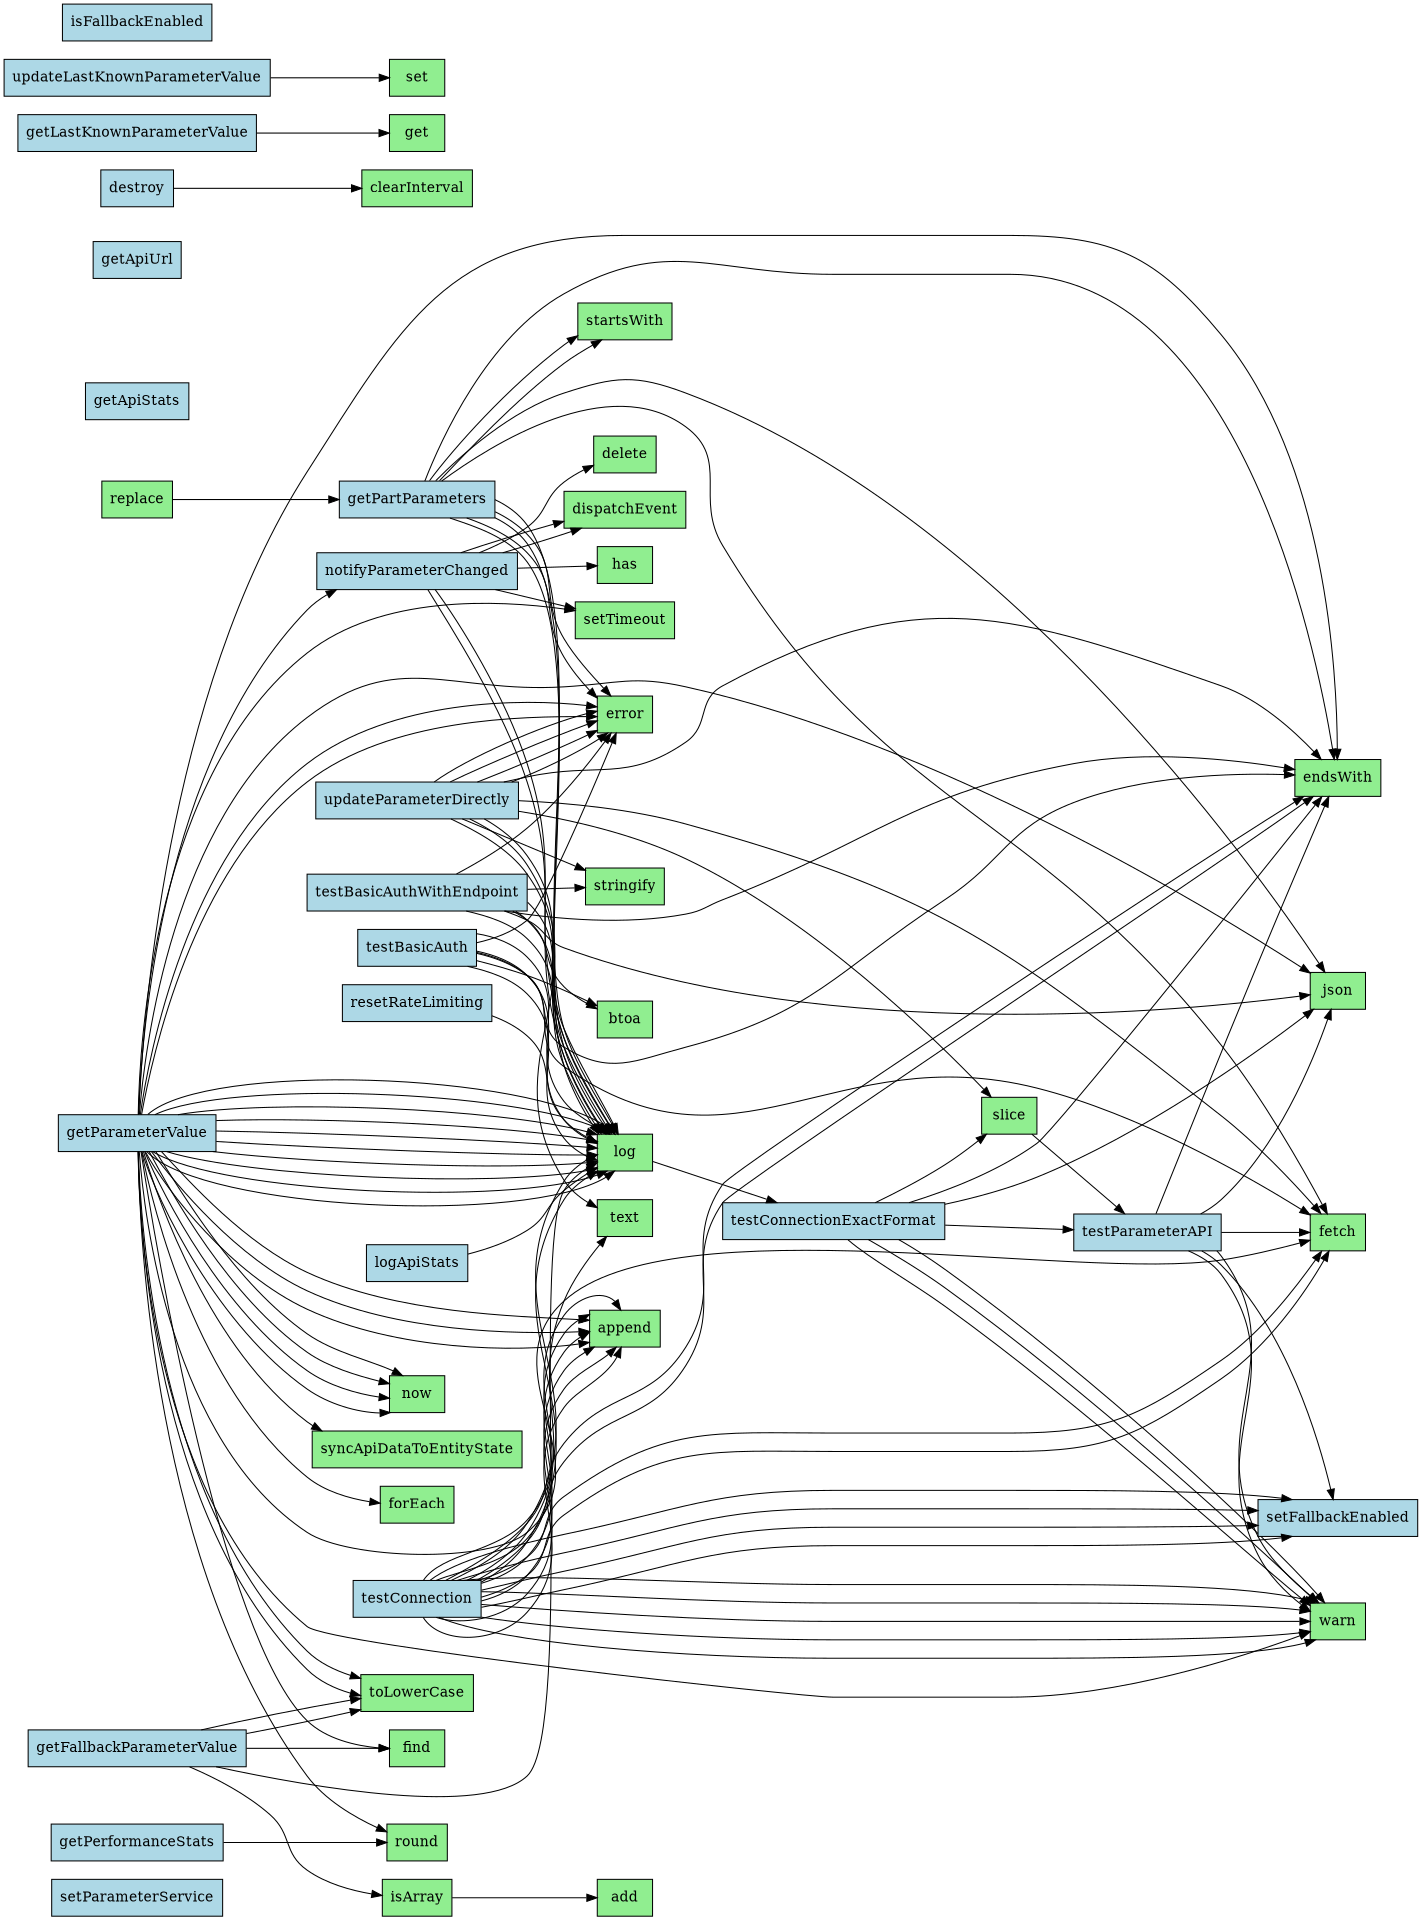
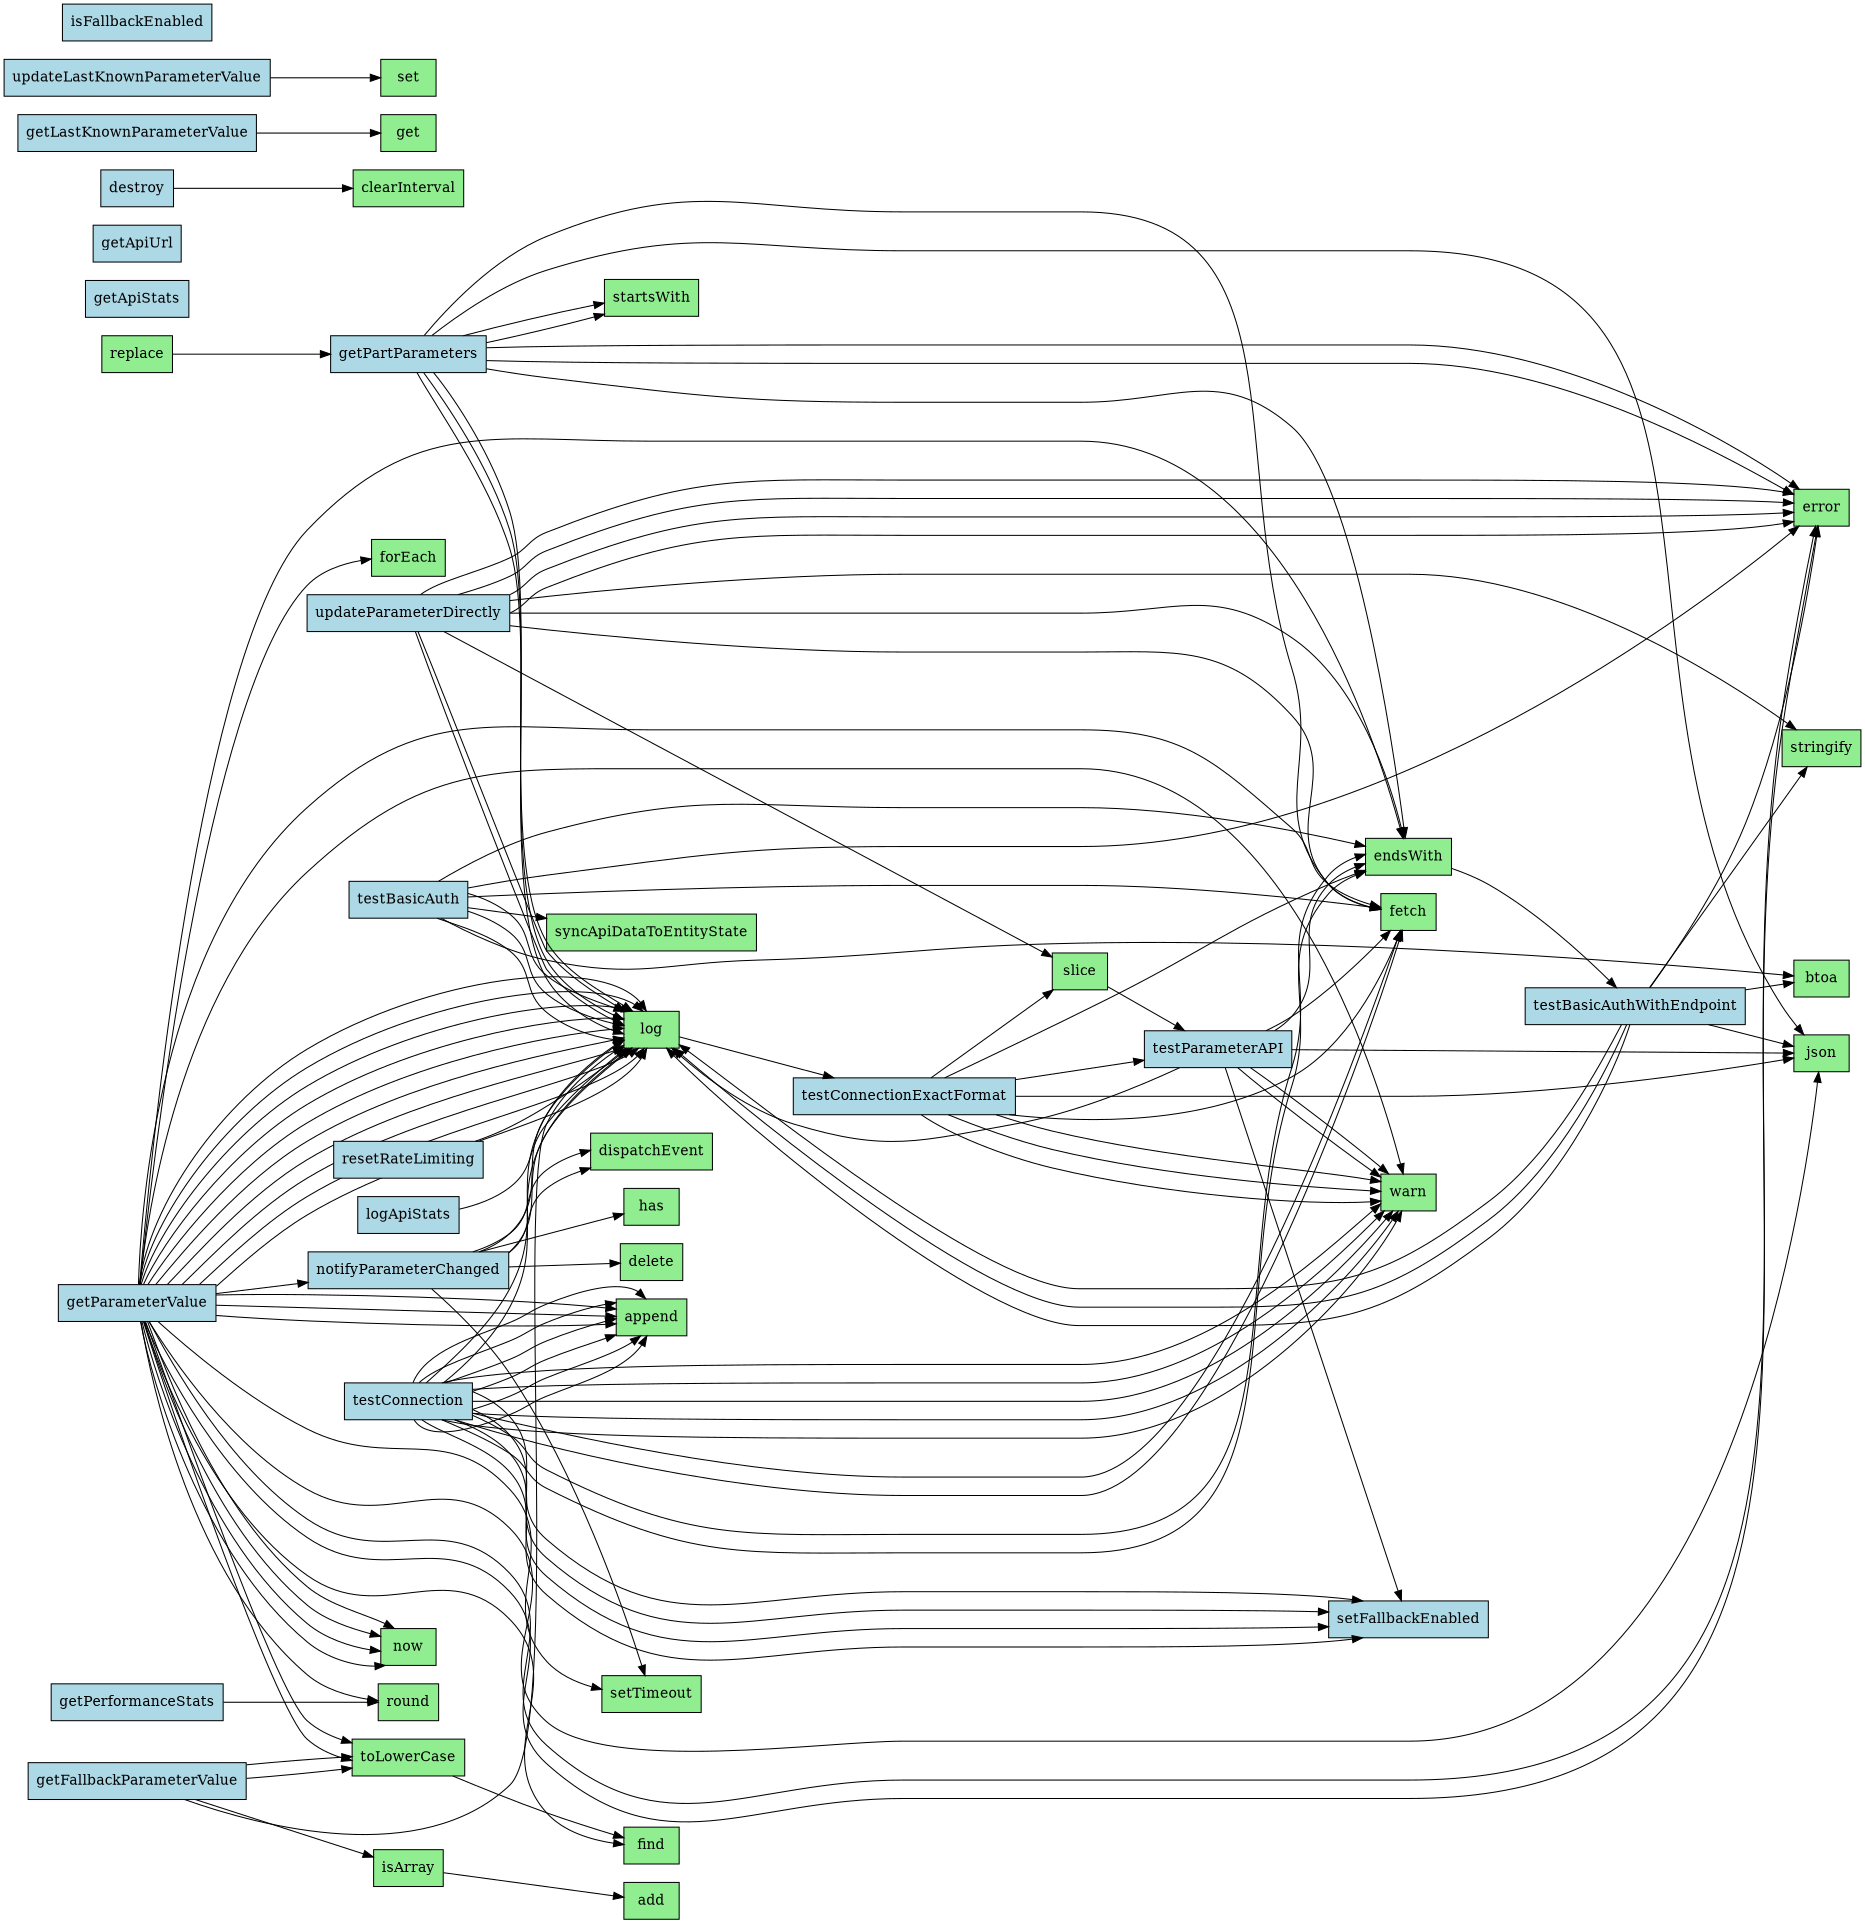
(890, 823) -> (1536, 916)
none -> (1217, 1105)
none -> (924, 1139)
(625, 1218) -> none
(208, 1302) -> (494, 911)
(313, 1748) -> (533, 1808)
(137, 1898) -> none
